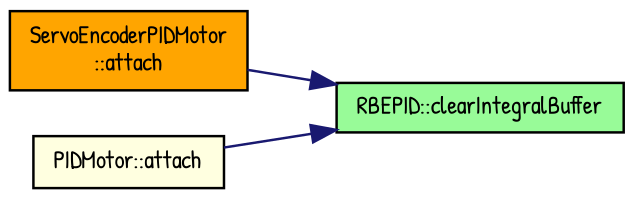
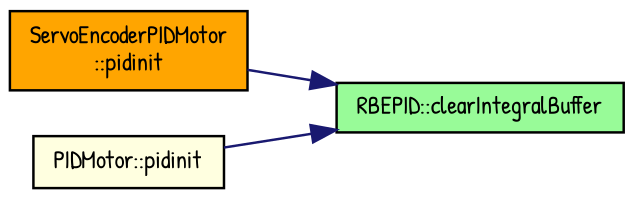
(129, 51) -> (129, 51)
(129, 162) -> (129, 162)
